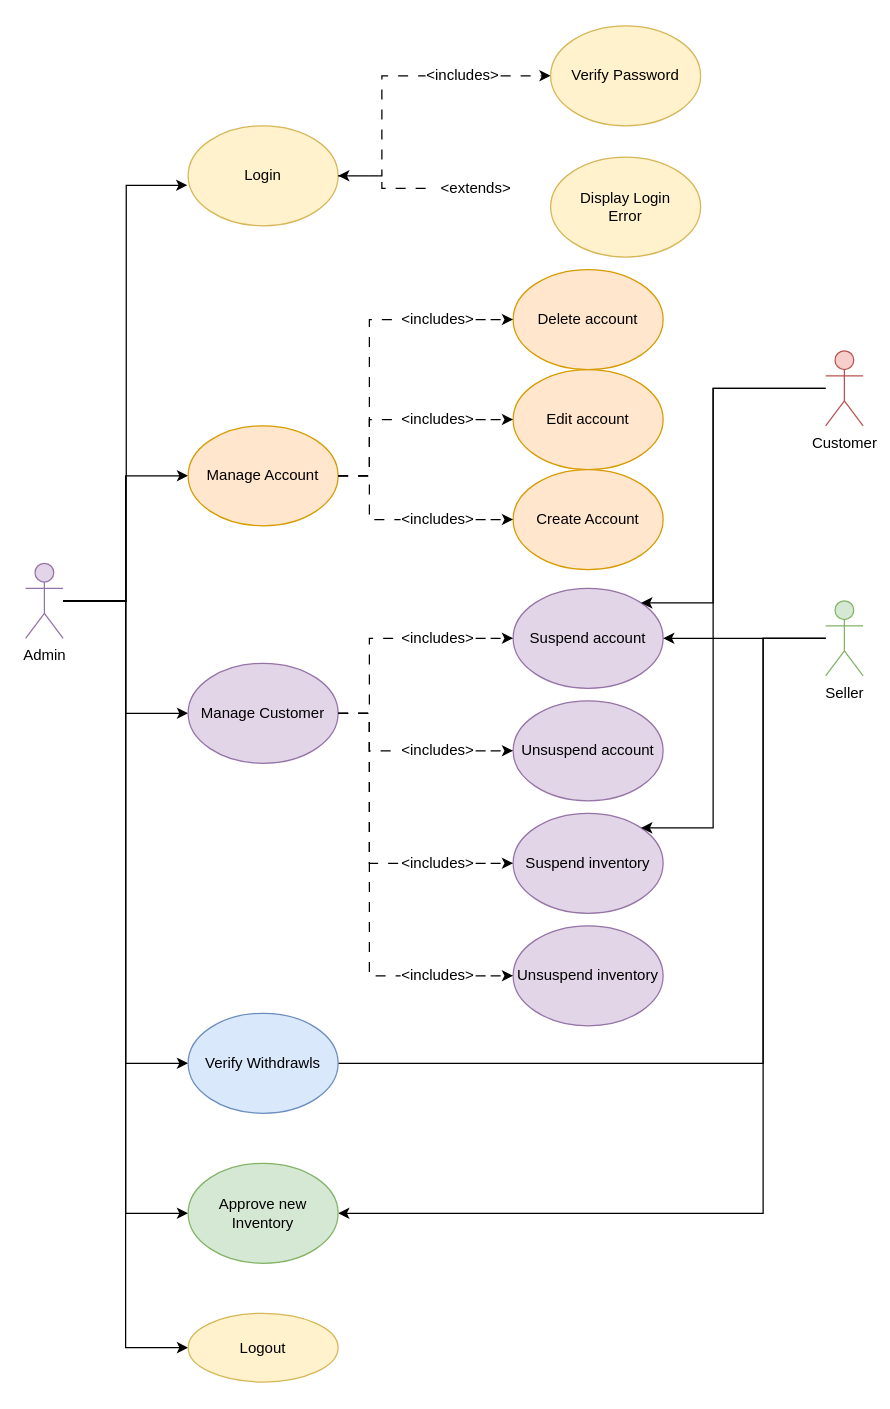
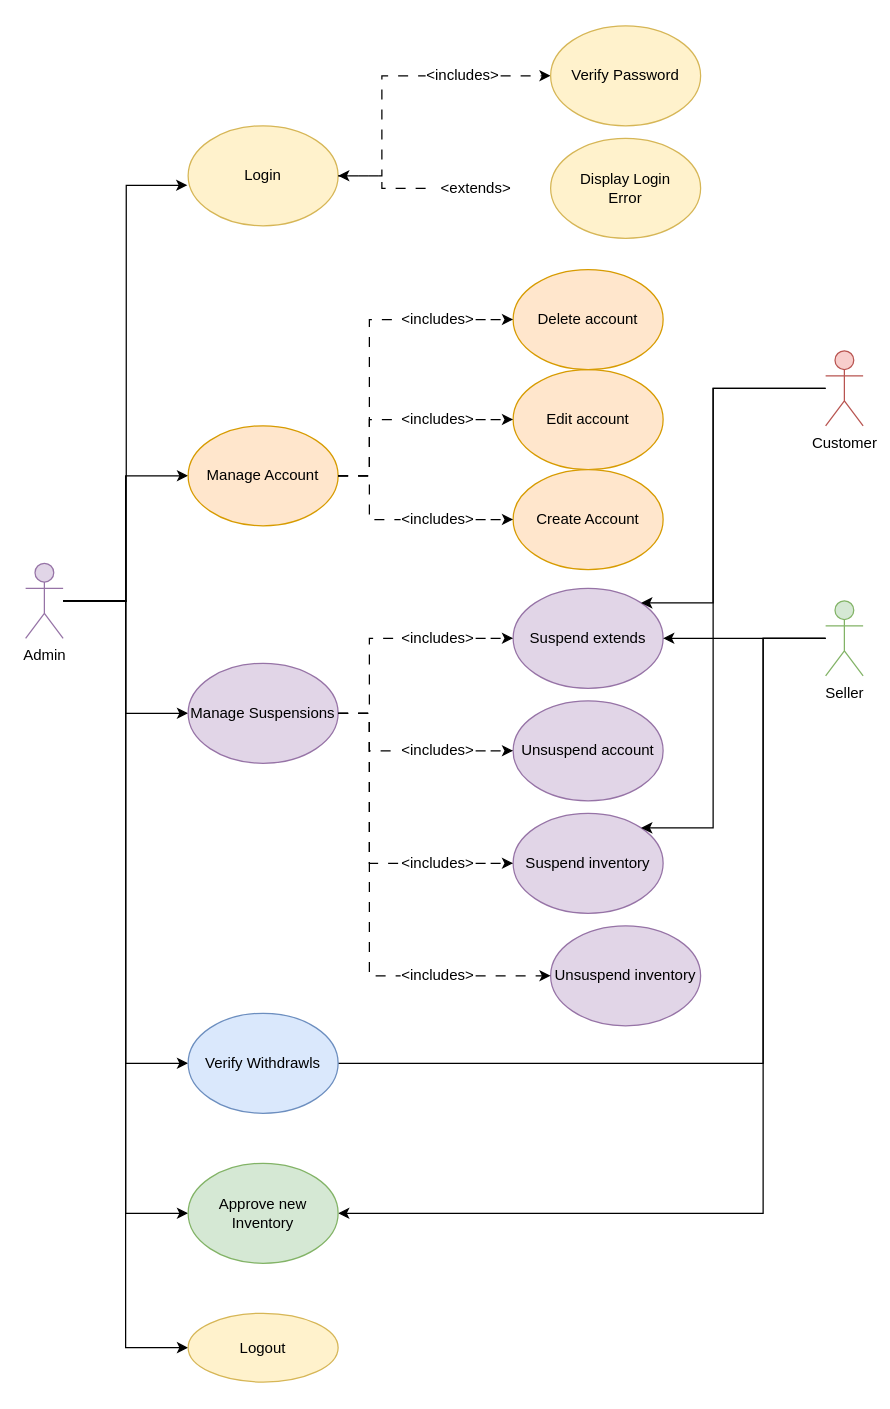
(626, 207) -> (626, 188)
(588, 638) -> (588, 638)
(263, 713) -> (263, 713)
(588, 976) -> (626, 976)
